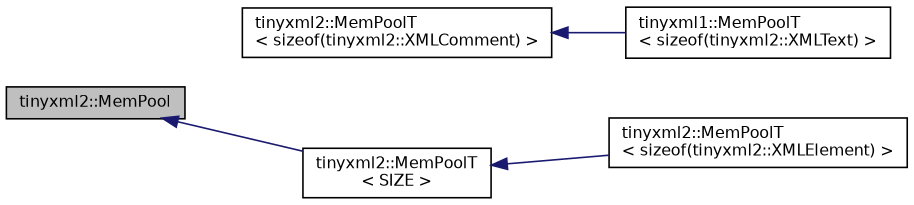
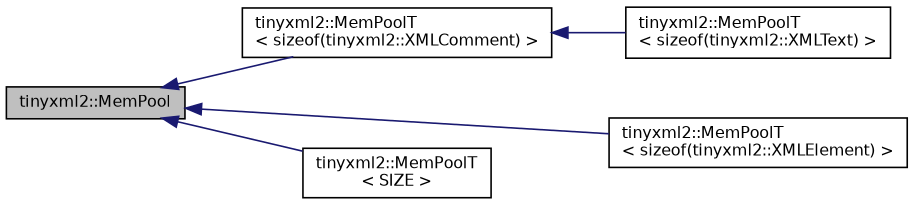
(758, 33) -> (758, 33)
none -> (236, 70)
(558, 160) -> (405, 121)
